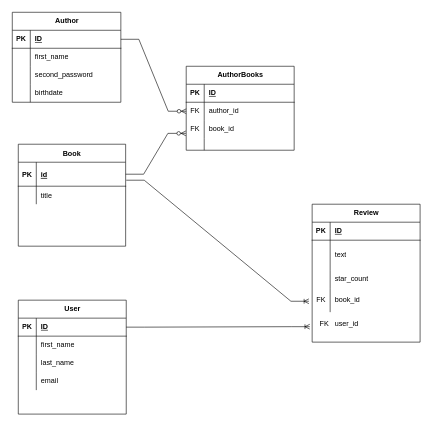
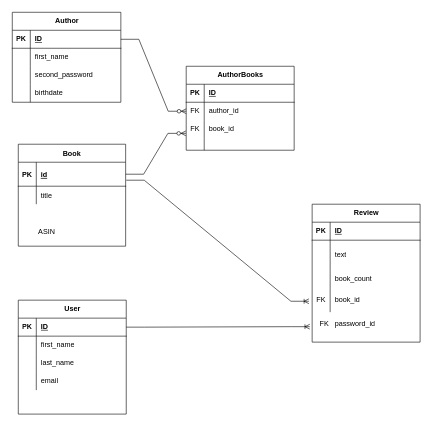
none -> (60, 231)
(355, 279) -> (355, 279)
(348, 324) -> (356, 324)
